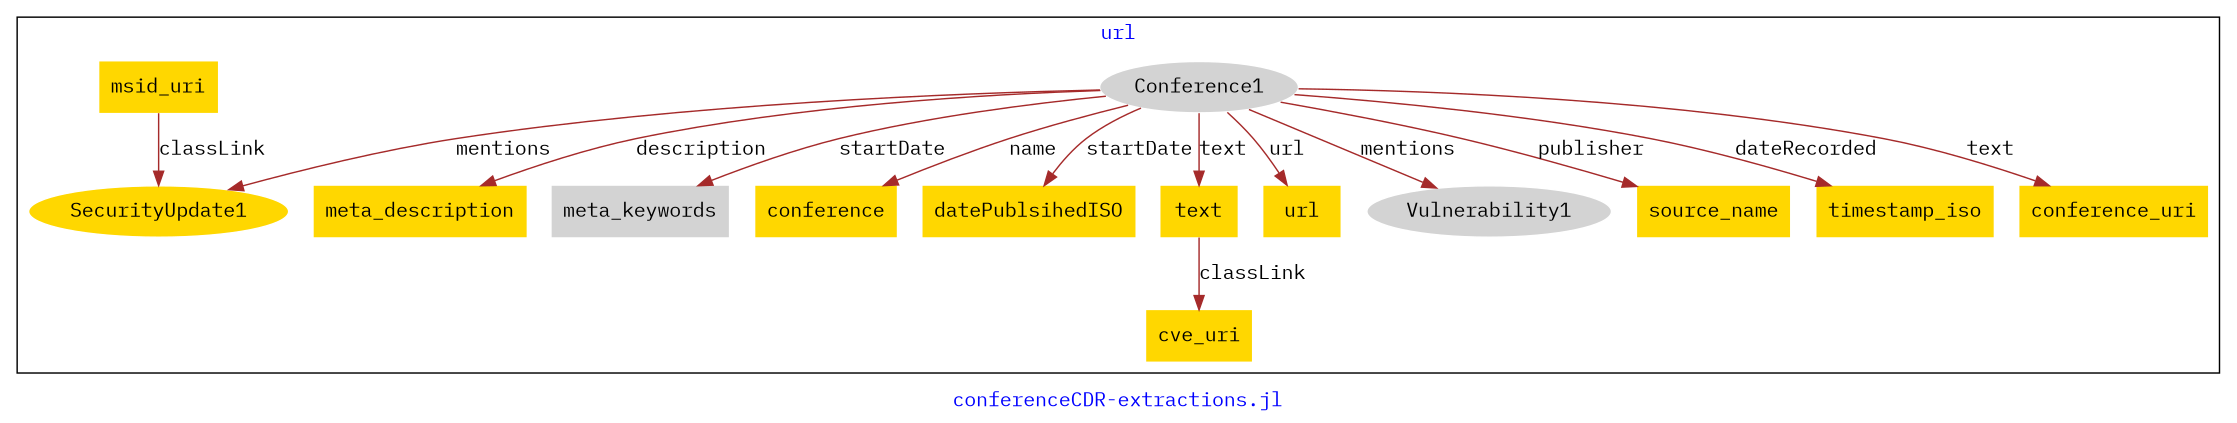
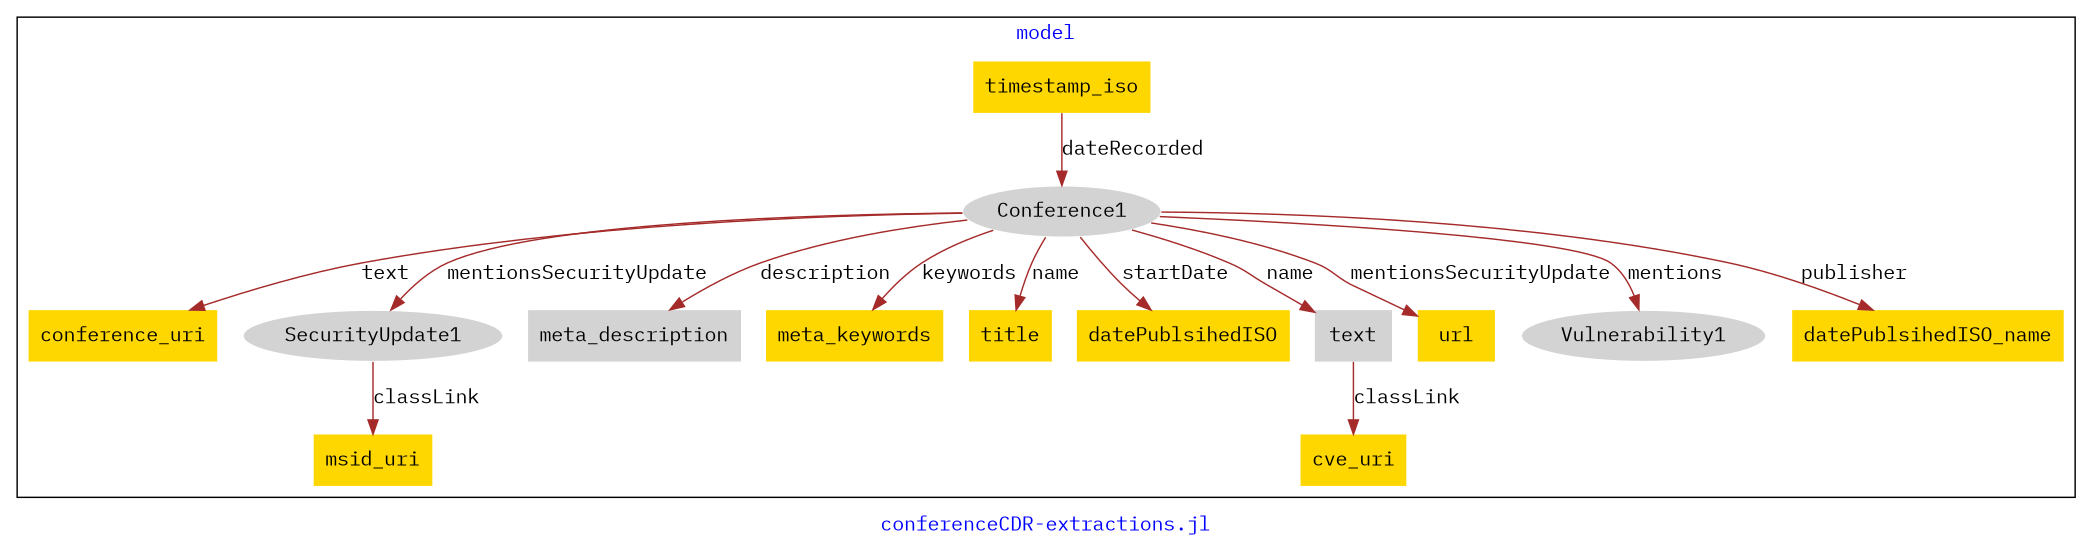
(1118, 34) -> (1046, 34)
(1558, 123) -> (1062, 142)
(159, 142) -> (373, 391)
(504, 149) -> (577, 274)
(893, 149) -> (970, 274)
(1223, 149) -> (1291, 274)
(1287, 149) -> (1481, 274)
(159, 212) -> (373, 336)
(420, 212) -> (635, 336)
(640, 212) -> (855, 336)
(826, 212) -> (1010, 336)
(1199, 212) -> (1353, 336)
(1714, 212) -> (1928, 336)
